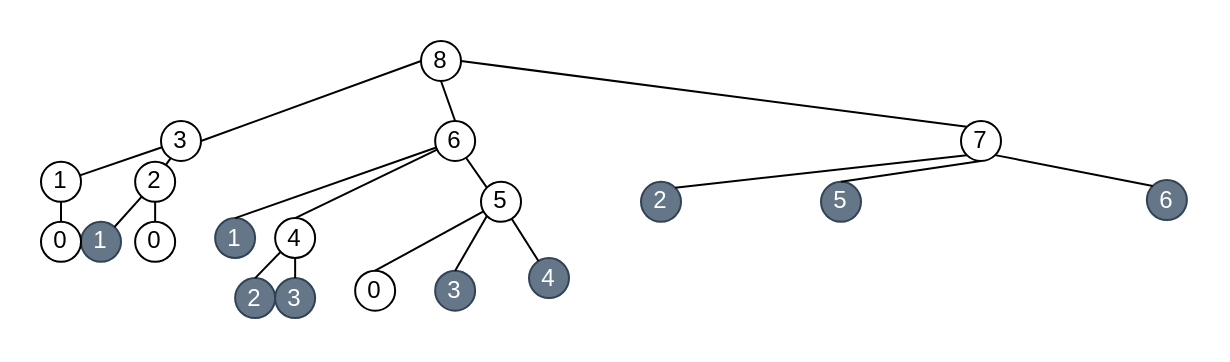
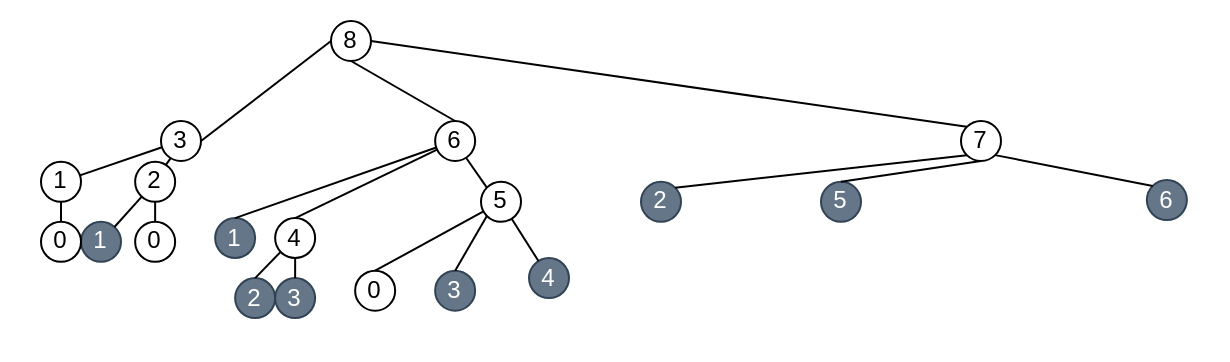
(441, 61) -> (351, 41)
